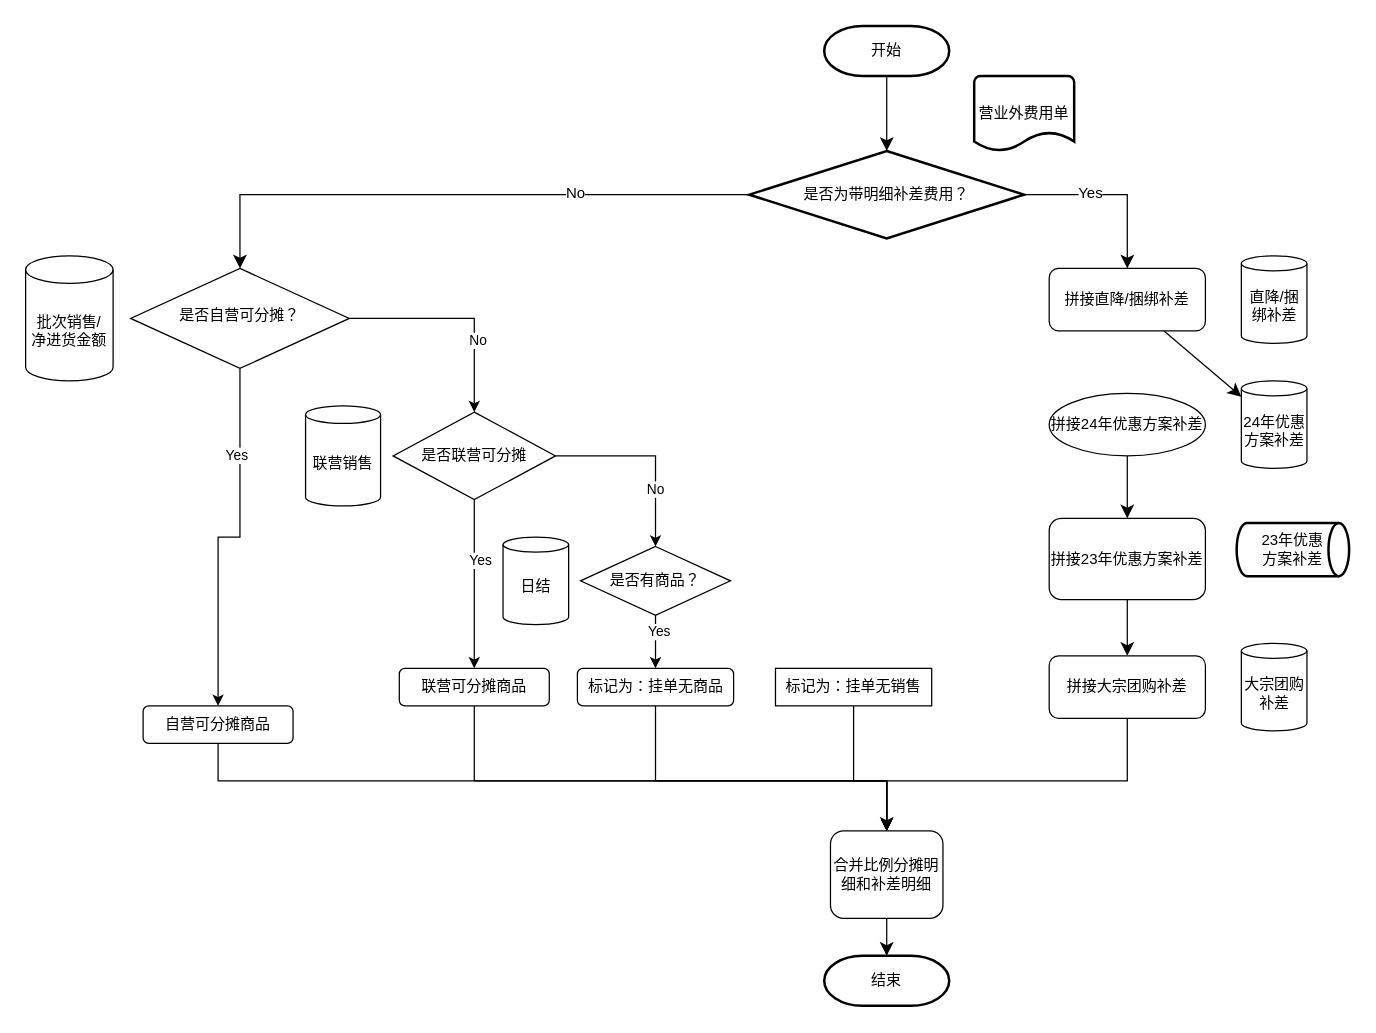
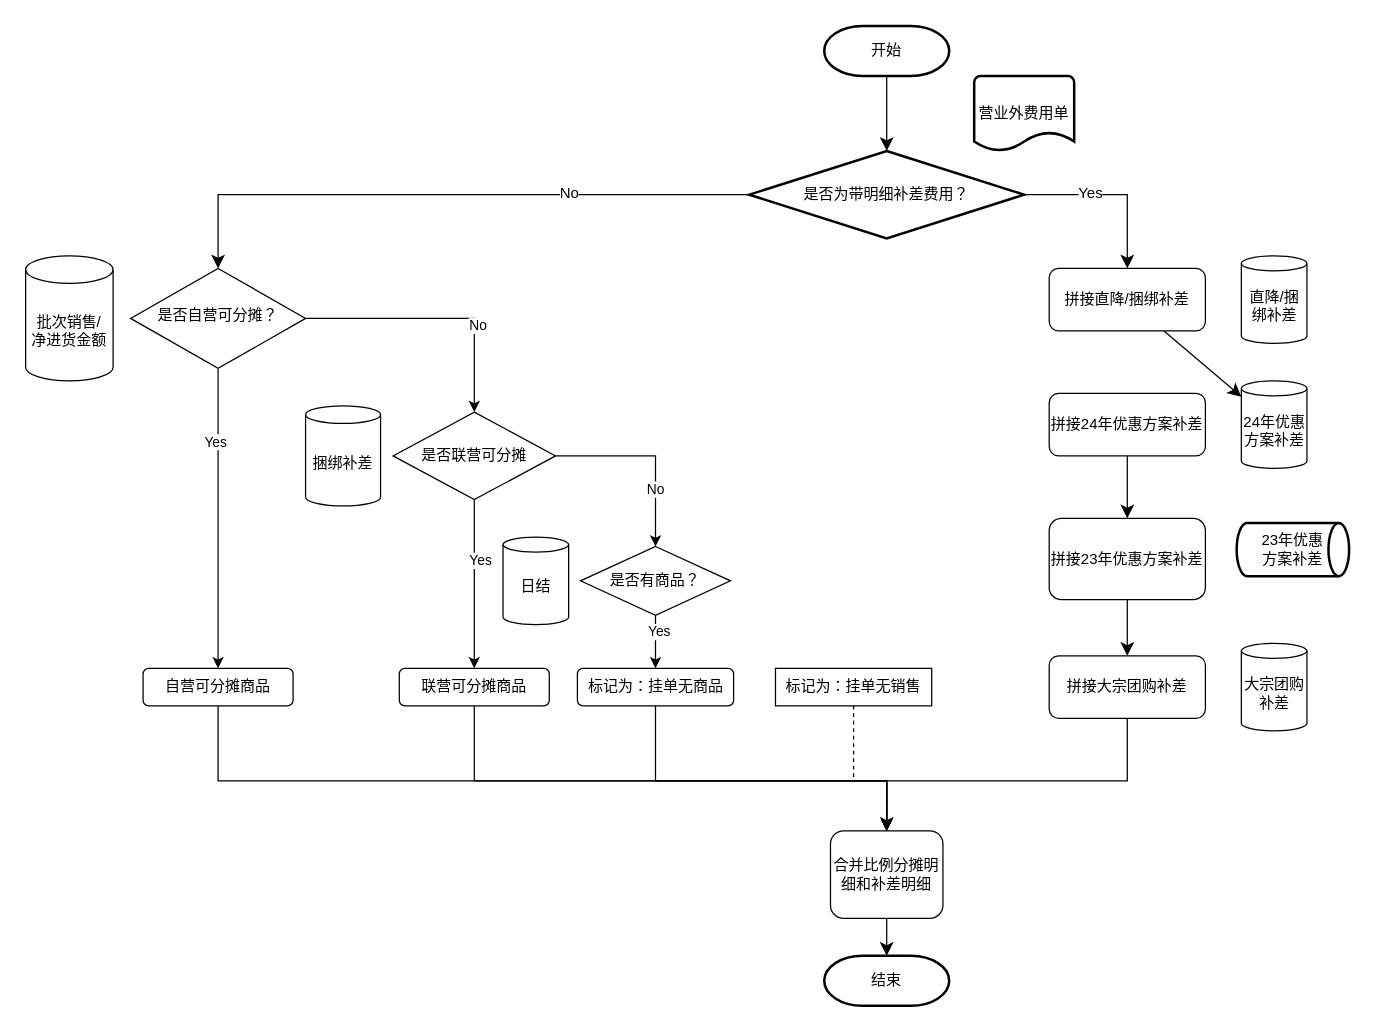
(240, 318) -> (218, 318)
(1128, 424) -> (1128, 424)
(343, 463) -> (343, 463)
(218, 724) -> (218, 687)
(854, 743) -> (854, 743)
